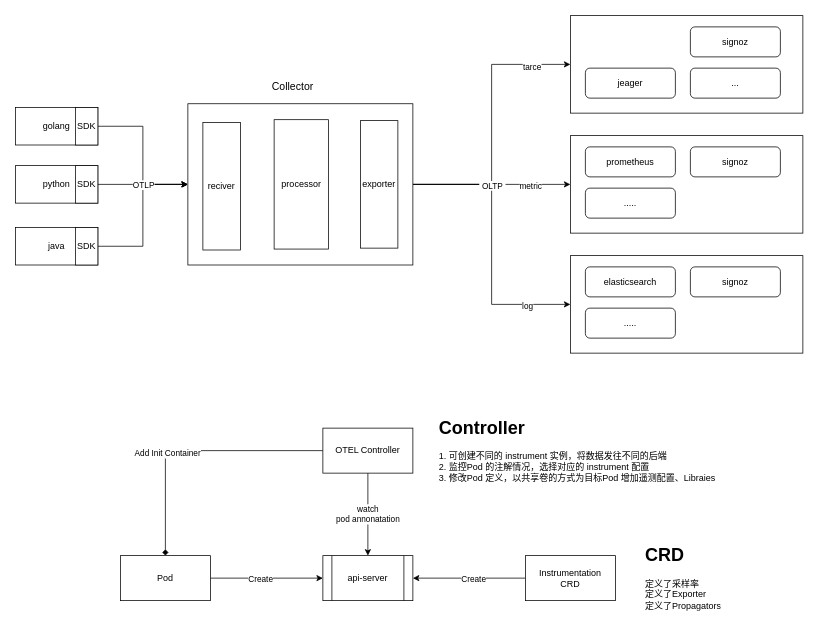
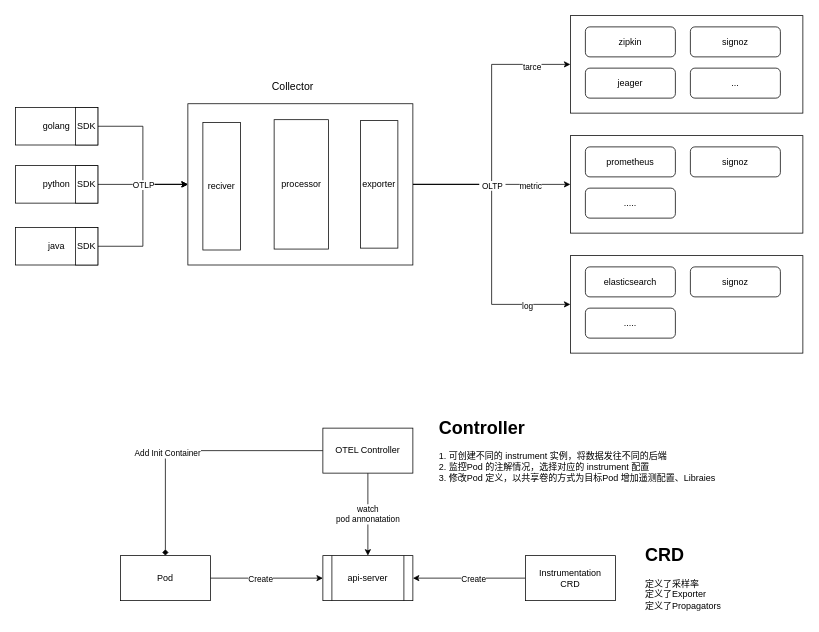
none -> (630, 42)
